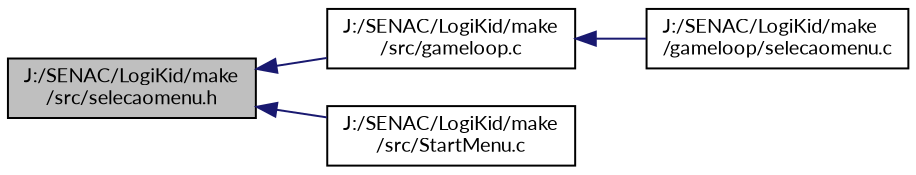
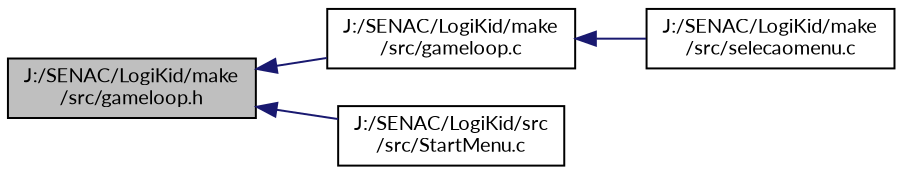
(777, 39) -> (771, 39)
(132, 88) -> (132, 88)
(451, 136) -> (451, 136)
